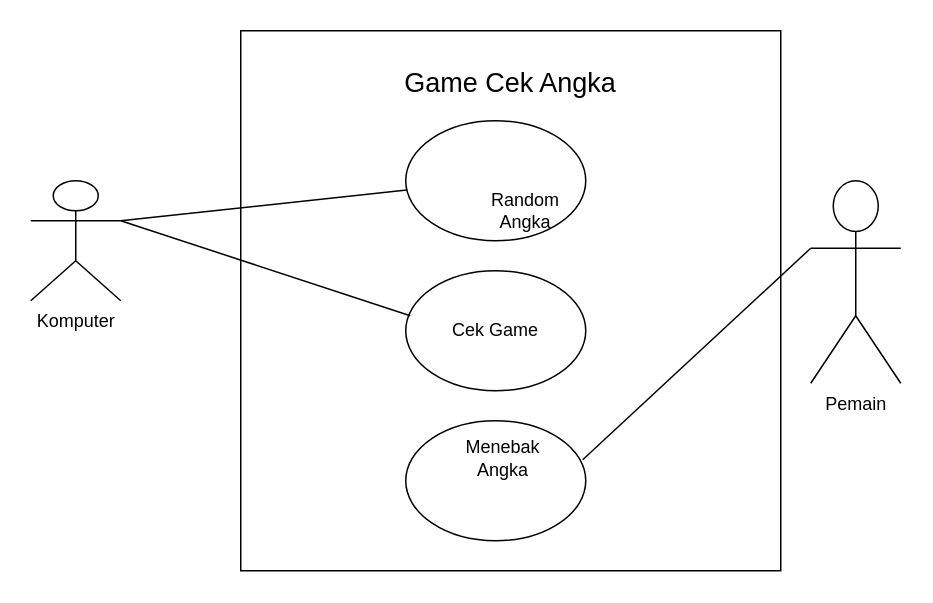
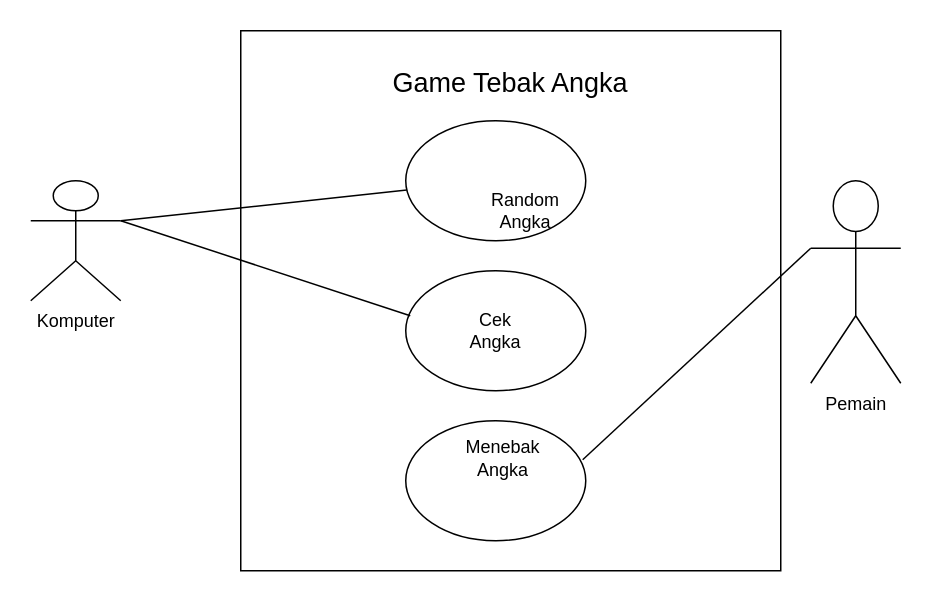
(511, 83) -> (511, 83)
(496, 331) -> (496, 331)
